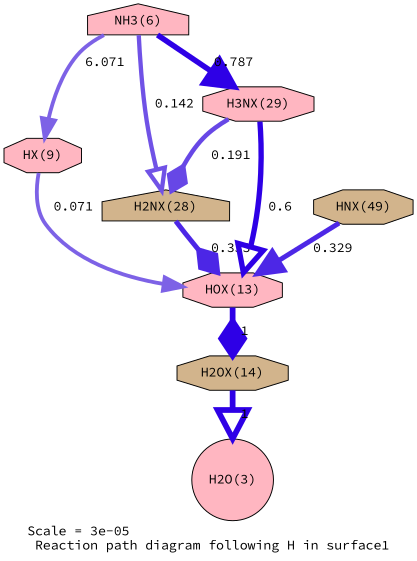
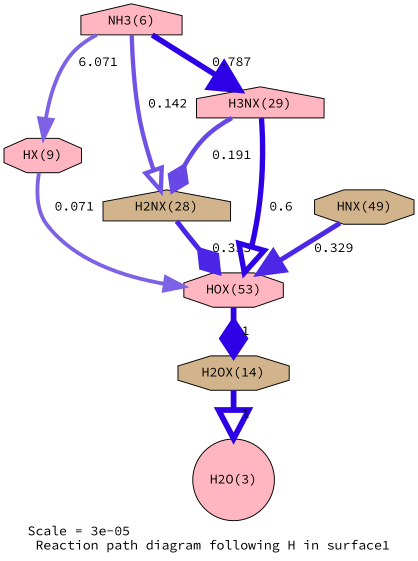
(258, 104) -> (260, 104)
(233, 290) -> (234, 290)
